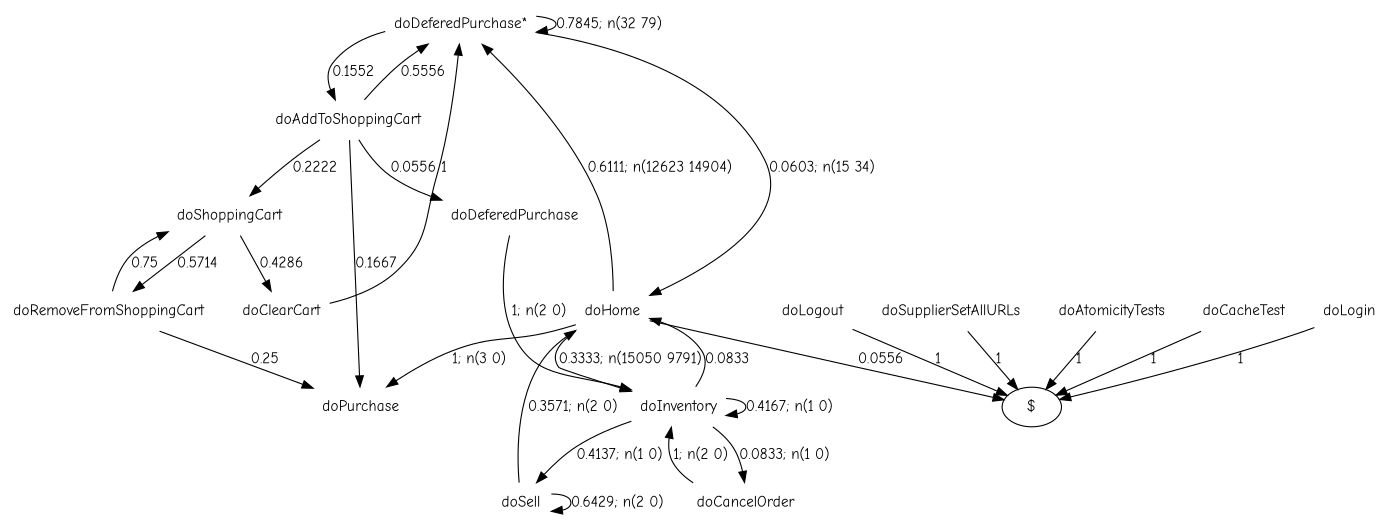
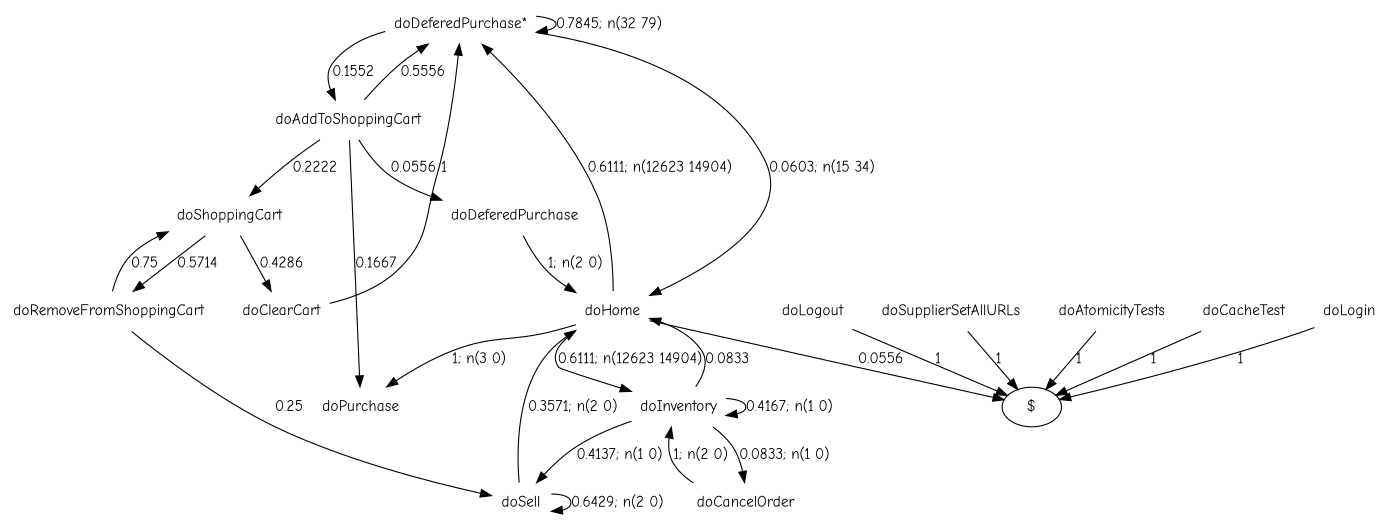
(519, 345) -> (541, 264)
(231, 358) -> (295, 436)
(630, 359) -> (630, 359)
